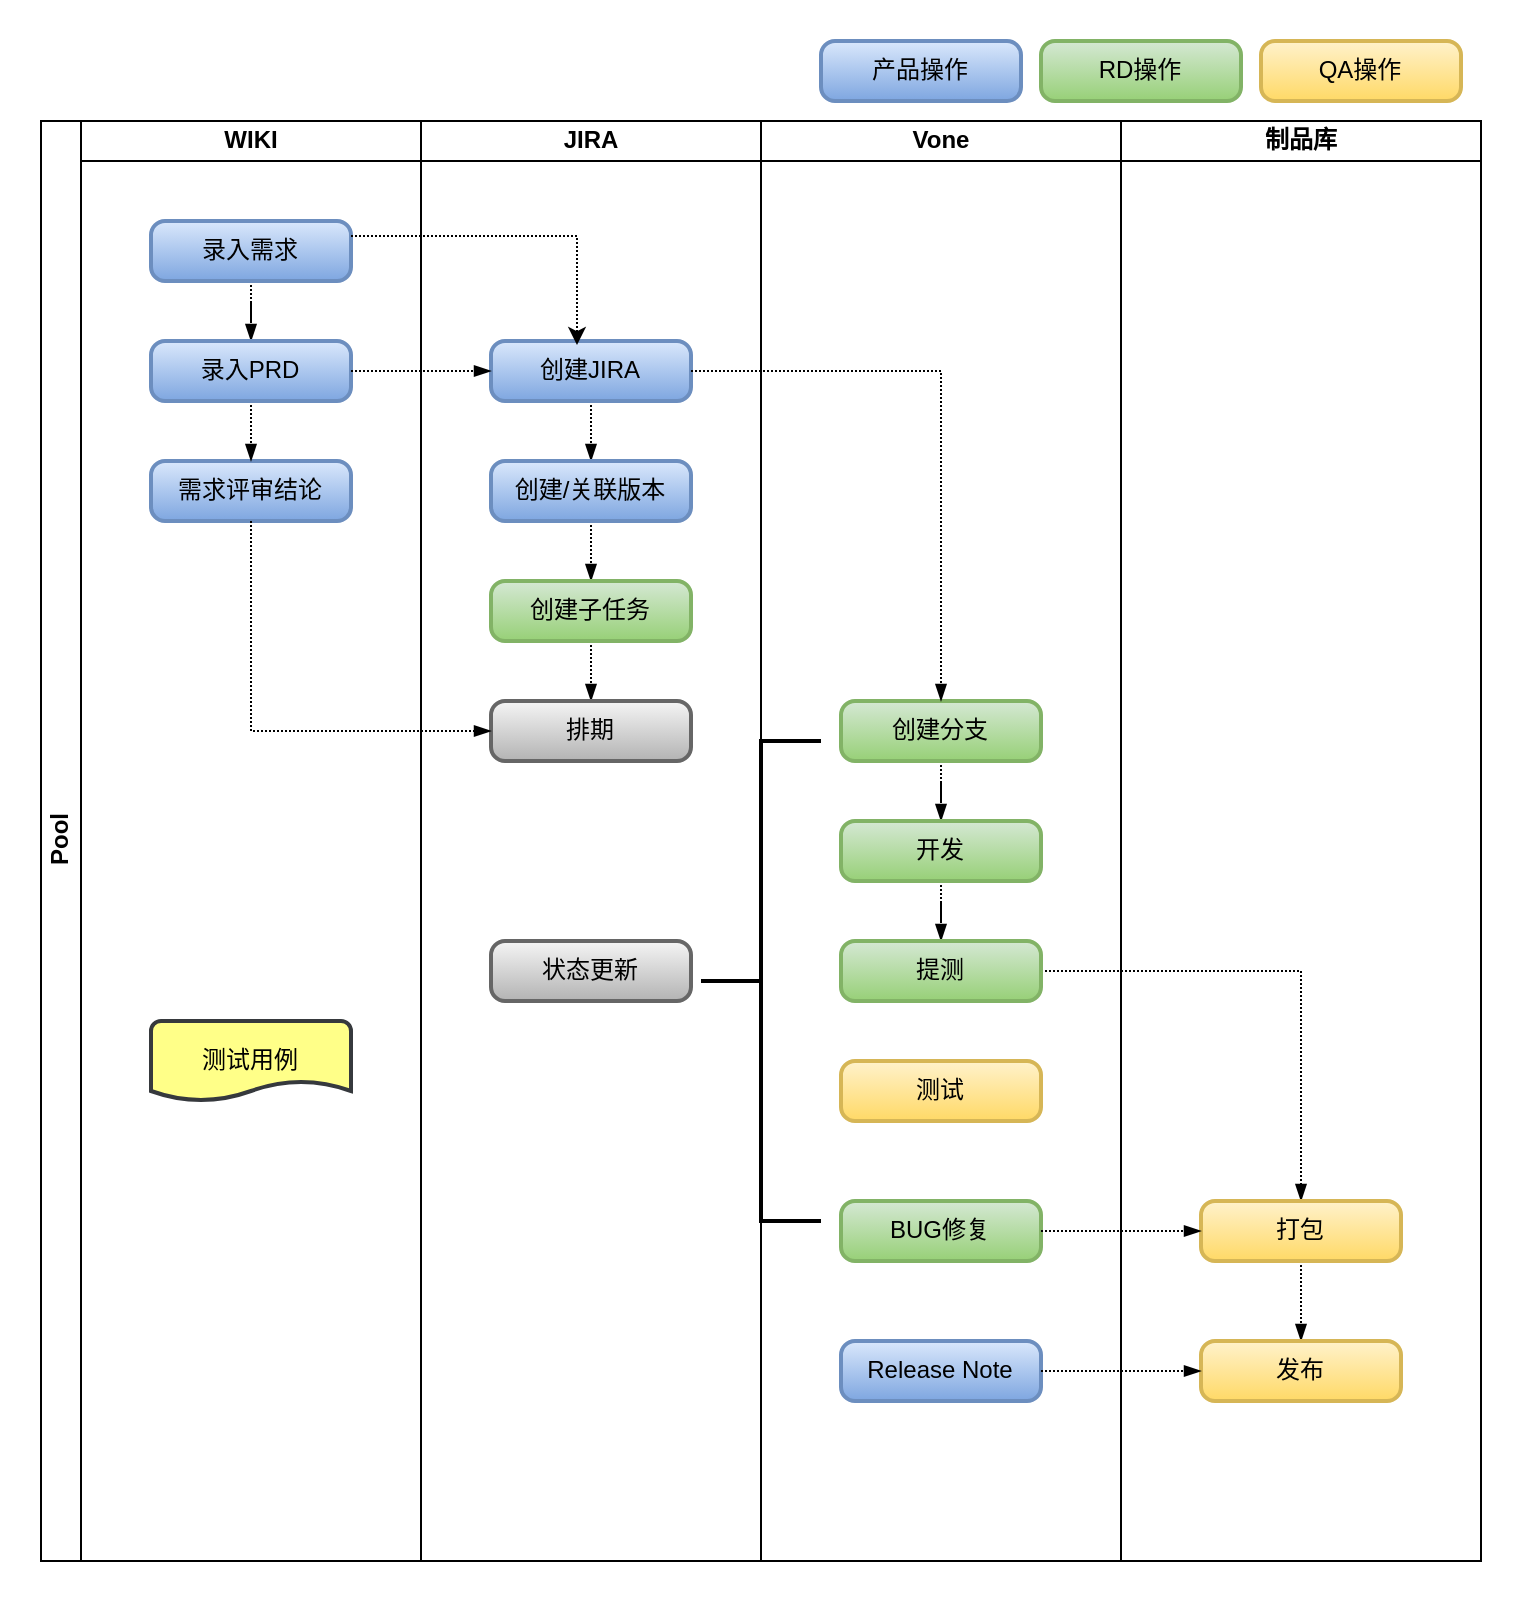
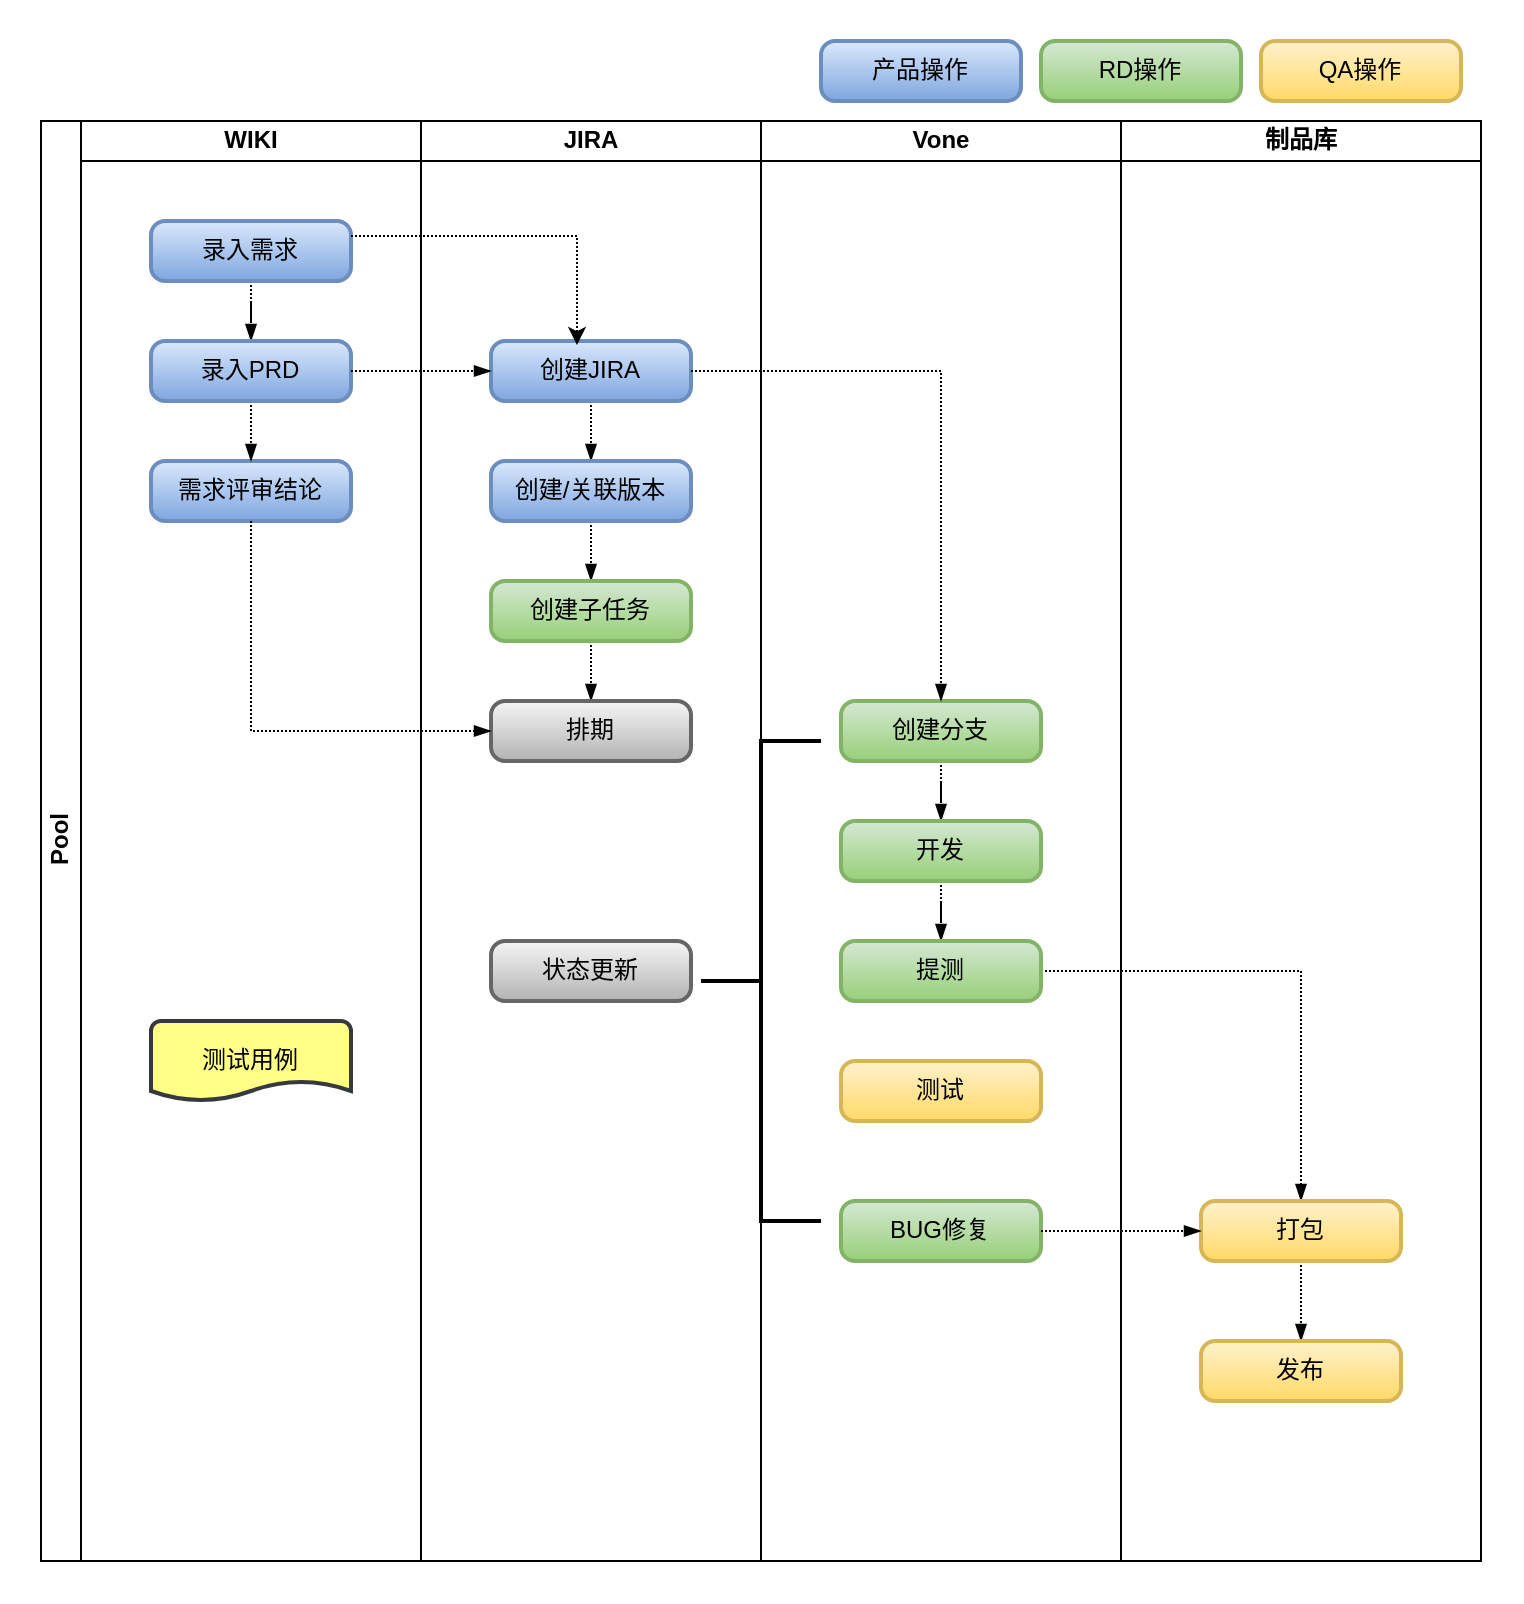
(941, 1371) -> none
(1079, 1371) -> none
